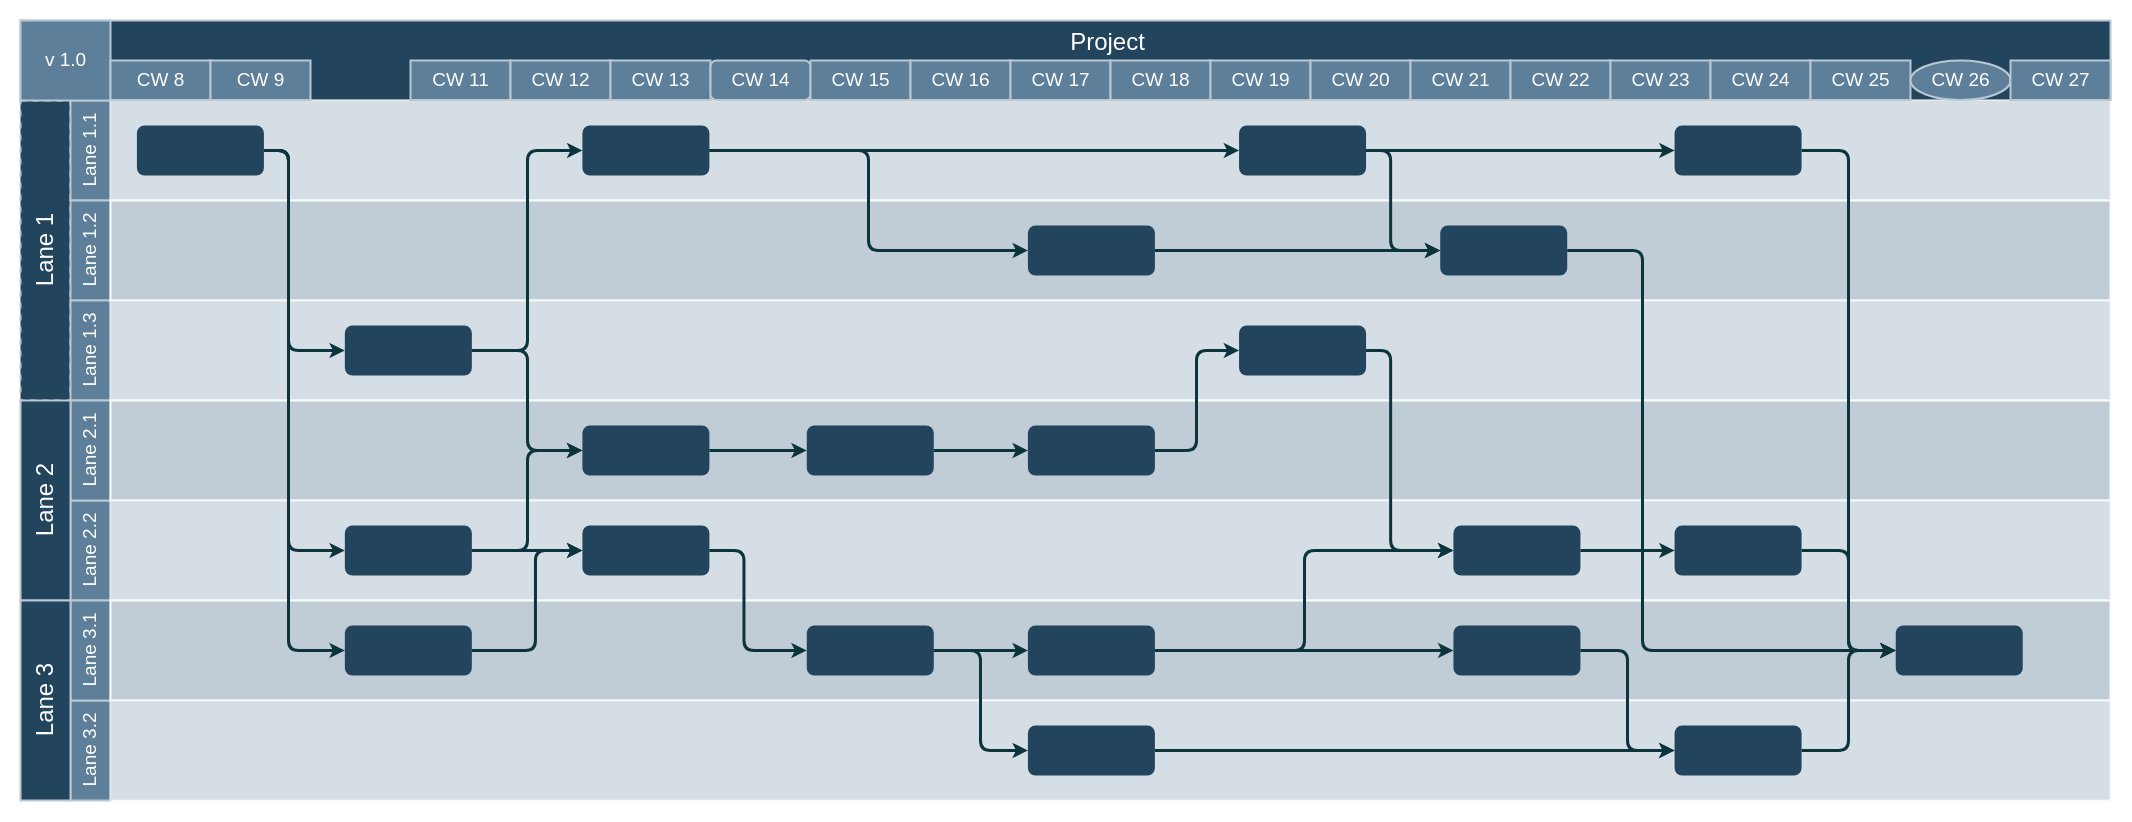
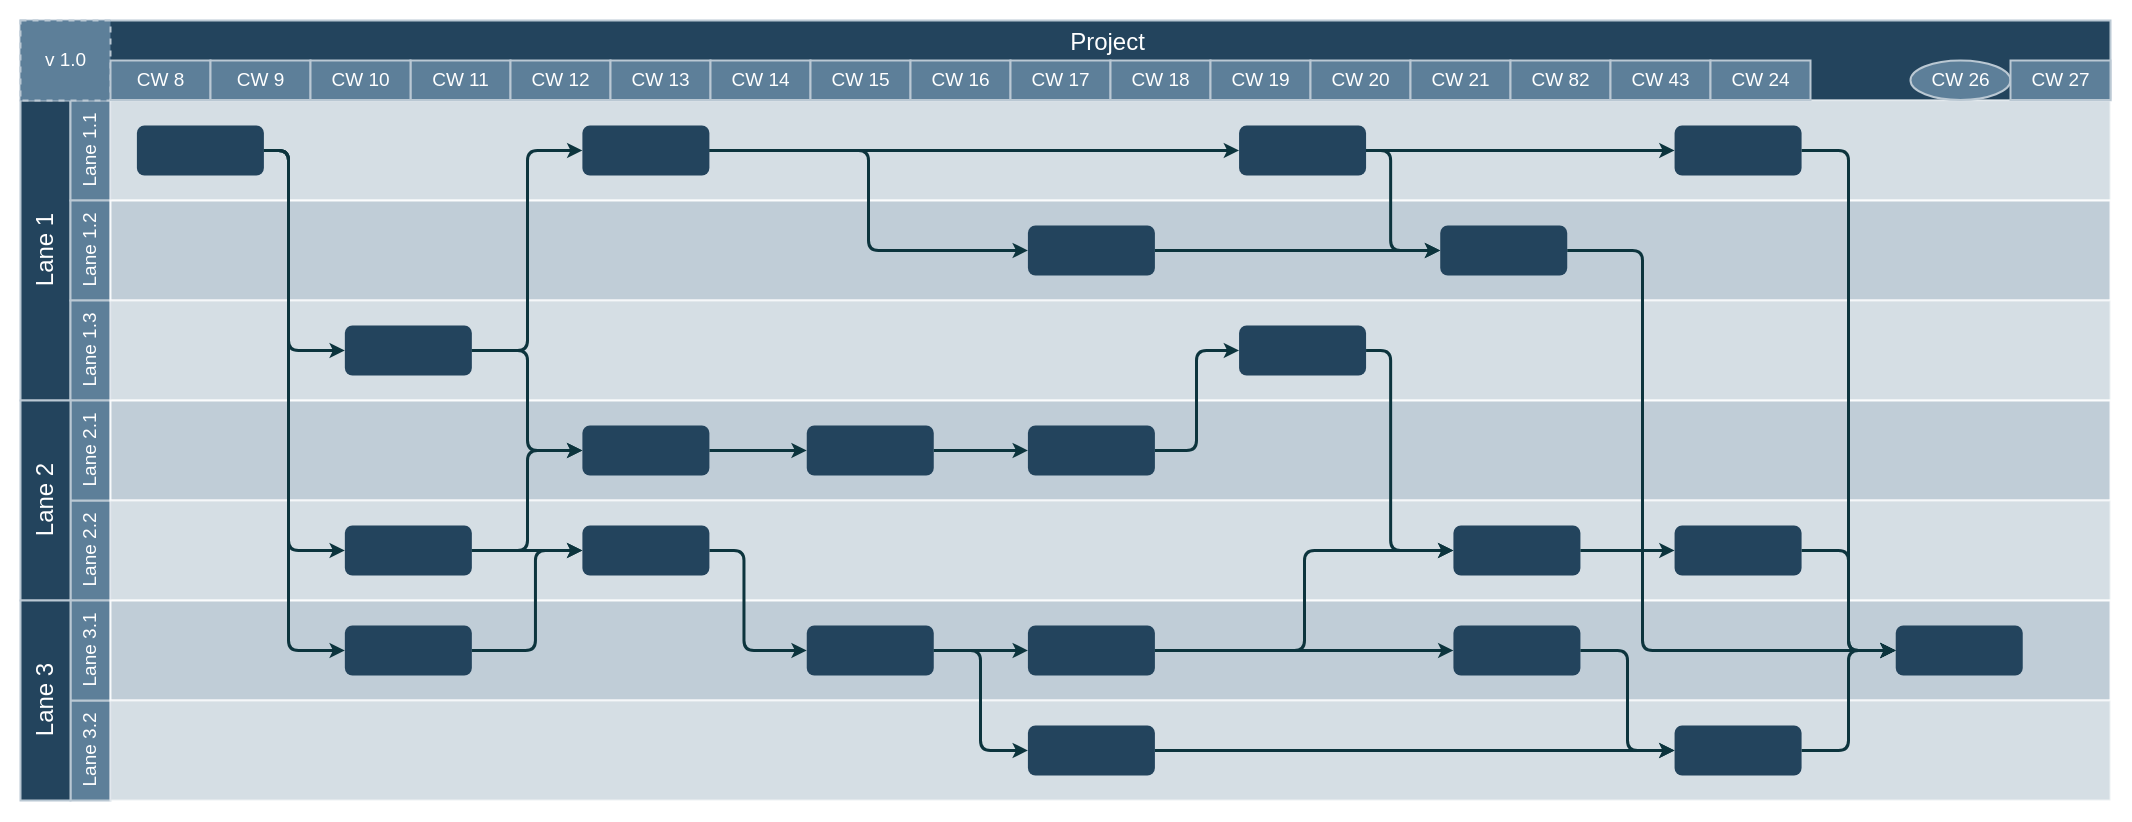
(66, 61) -> (66, 61)
none -> (361, 80)
(761, 80) -> (761, 80)
(1861, 80) -> none
(1561, 81) -> (1561, 81)
(1661, 81) -> (1661, 81)
(46, 251) -> (46, 251)
